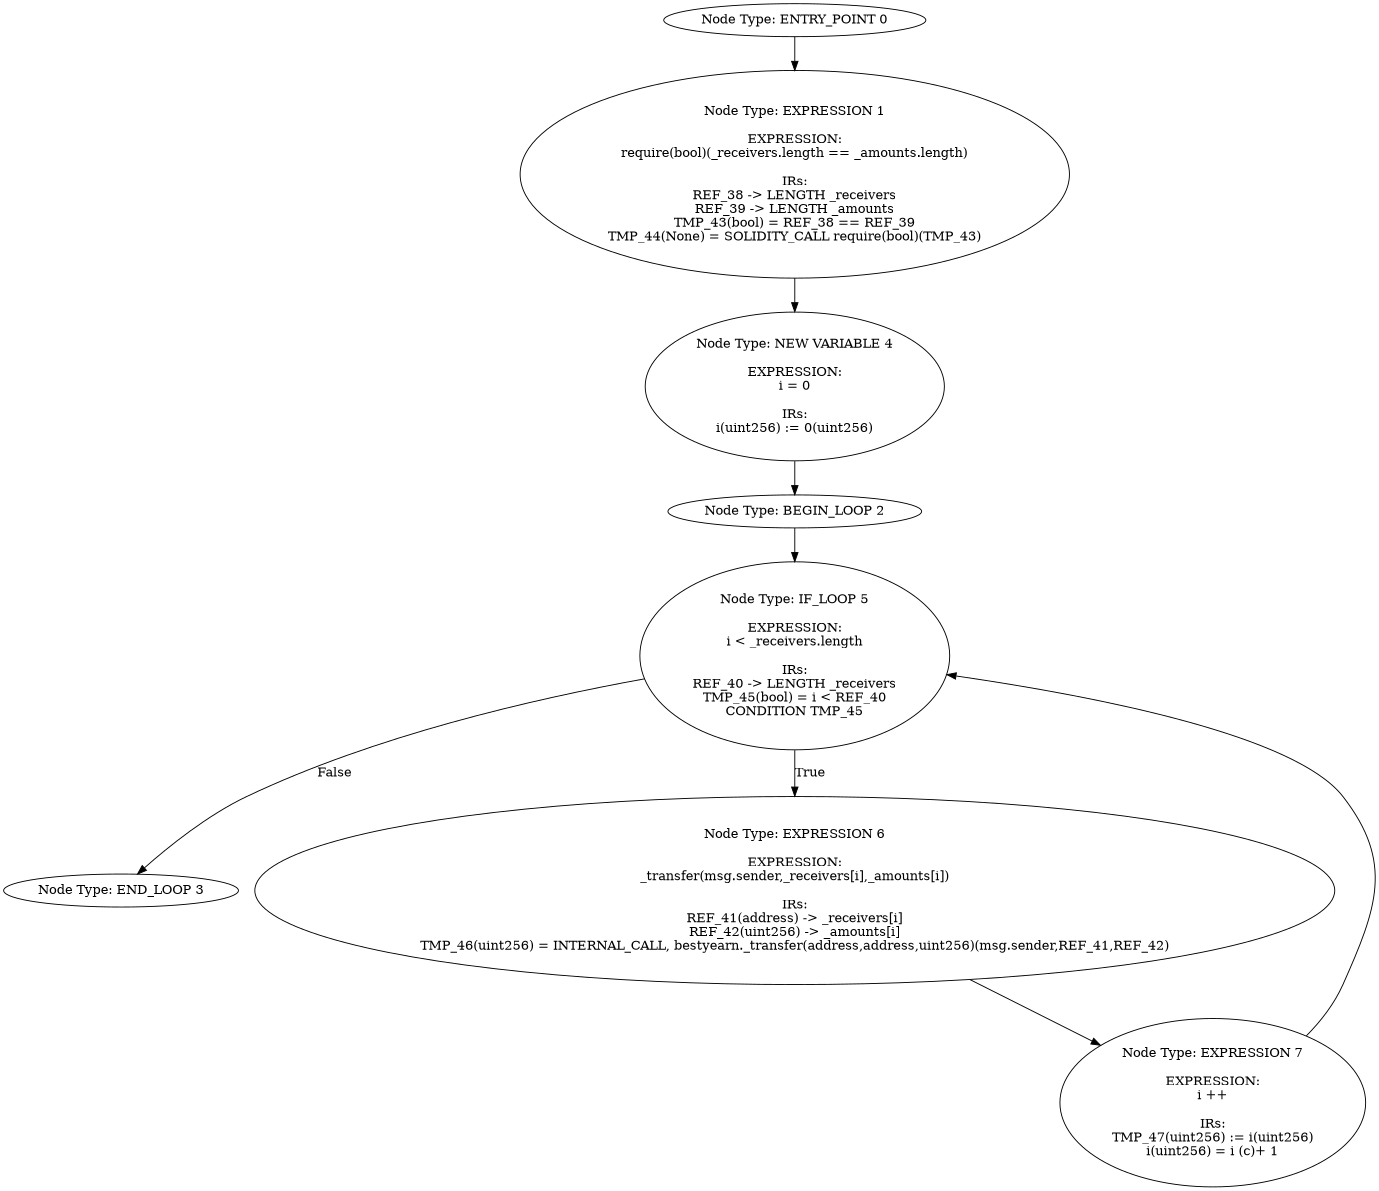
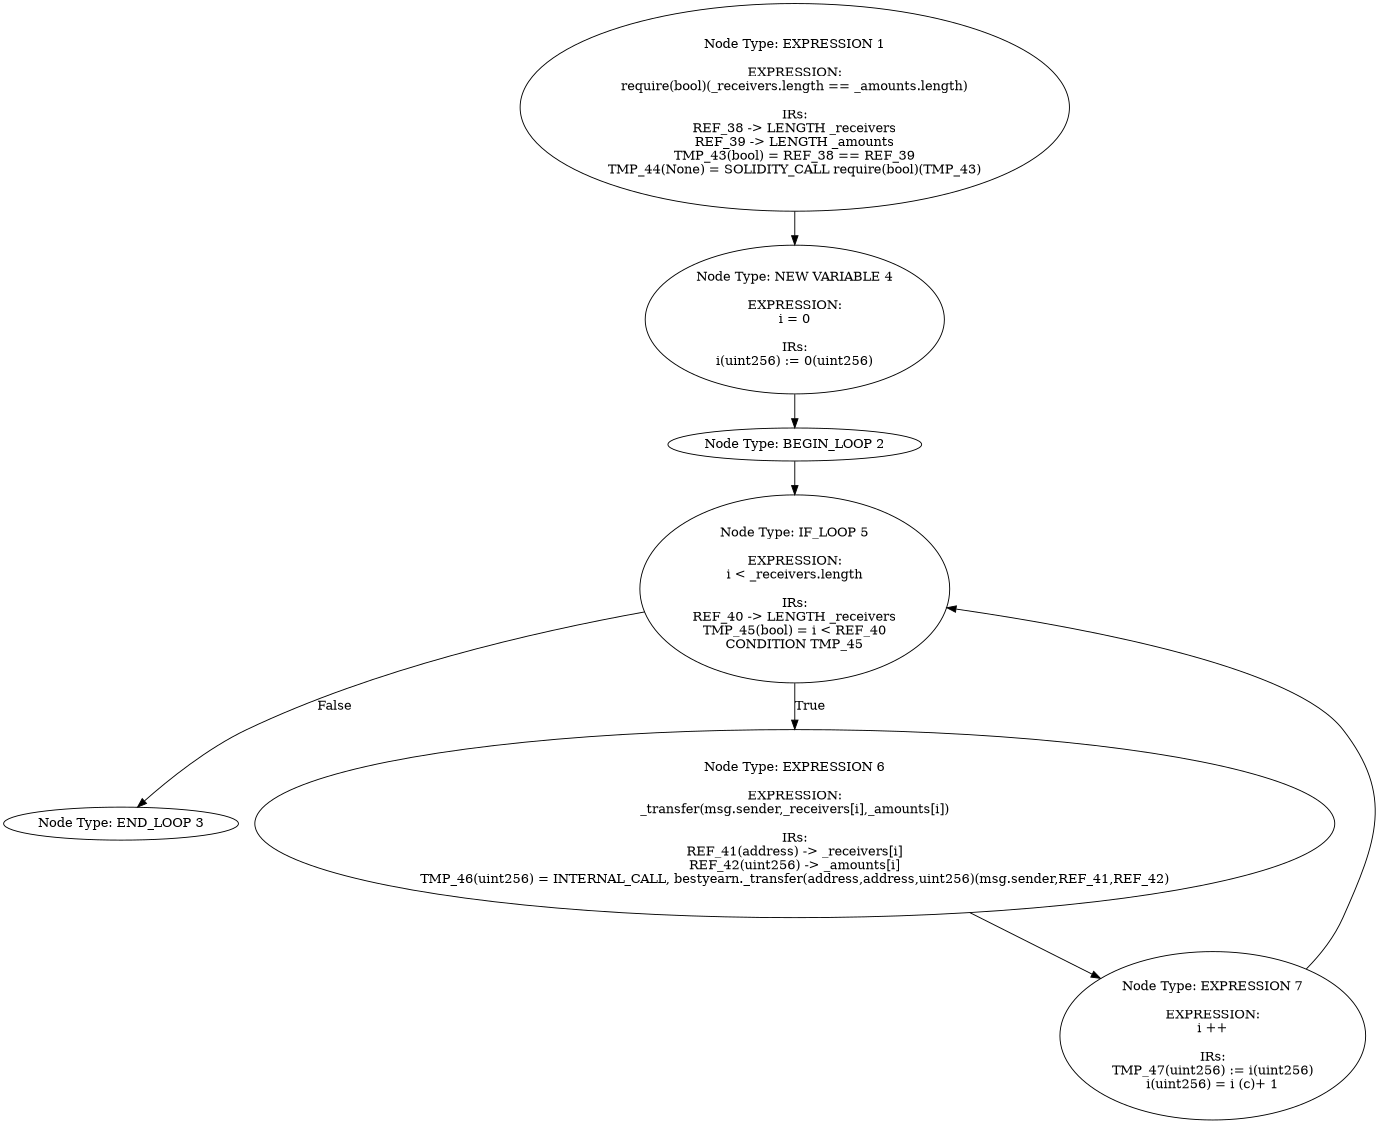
(795, 20) -> none
